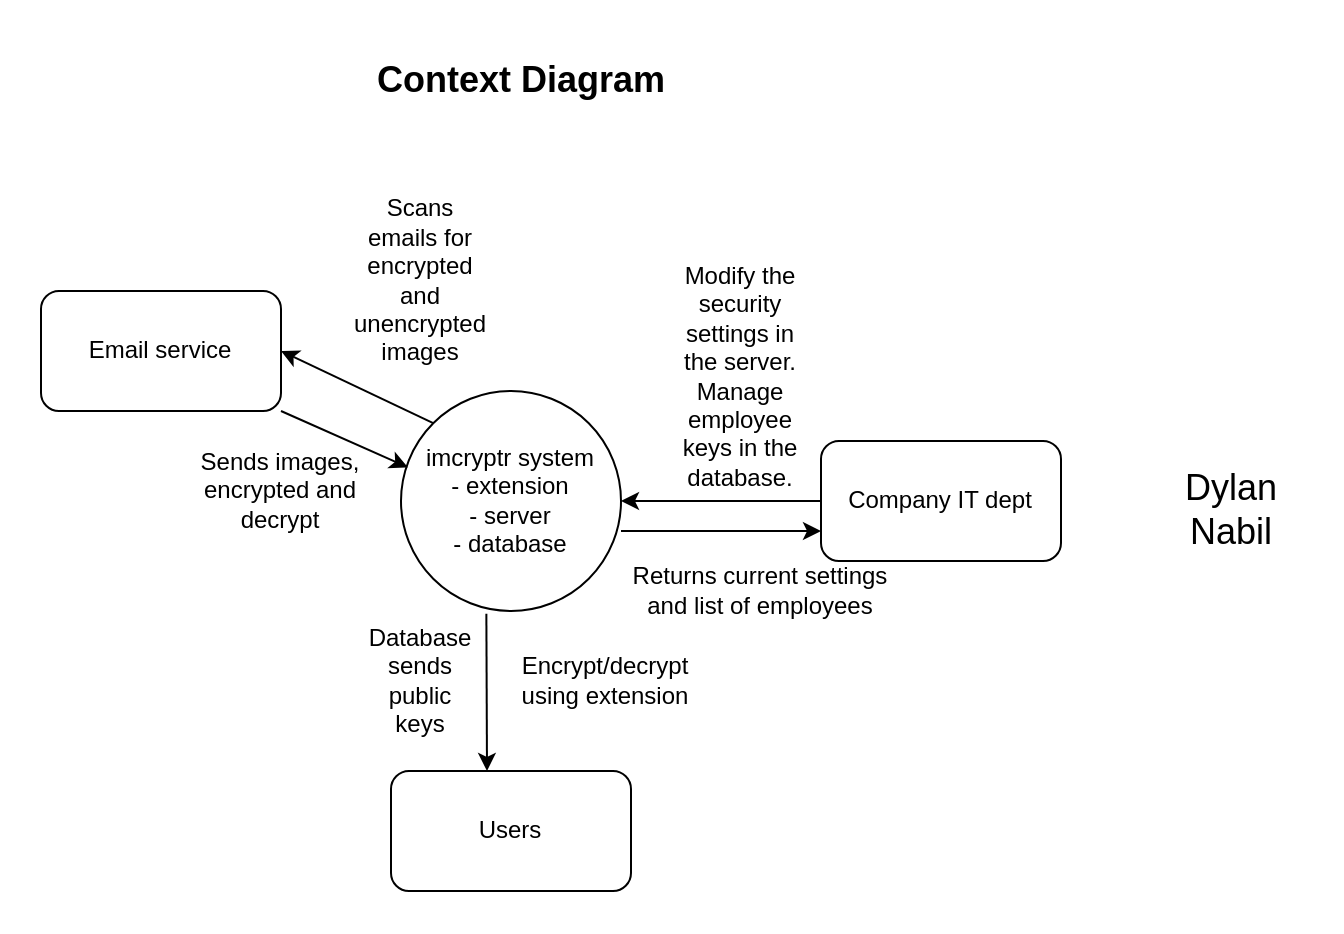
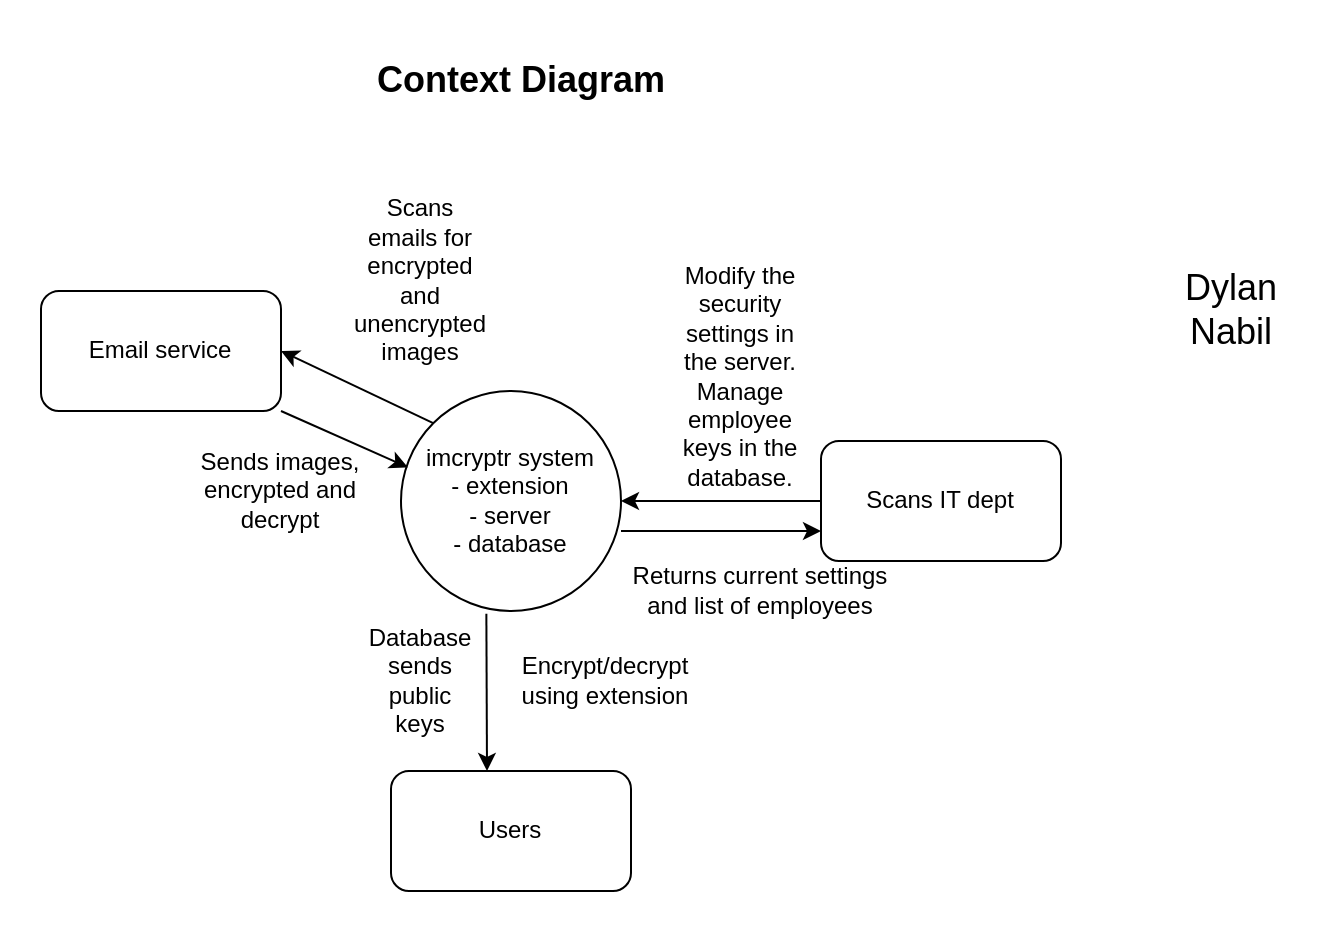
(941, 501) -> (941, 501)
(1231, 511) -> (1231, 311)
